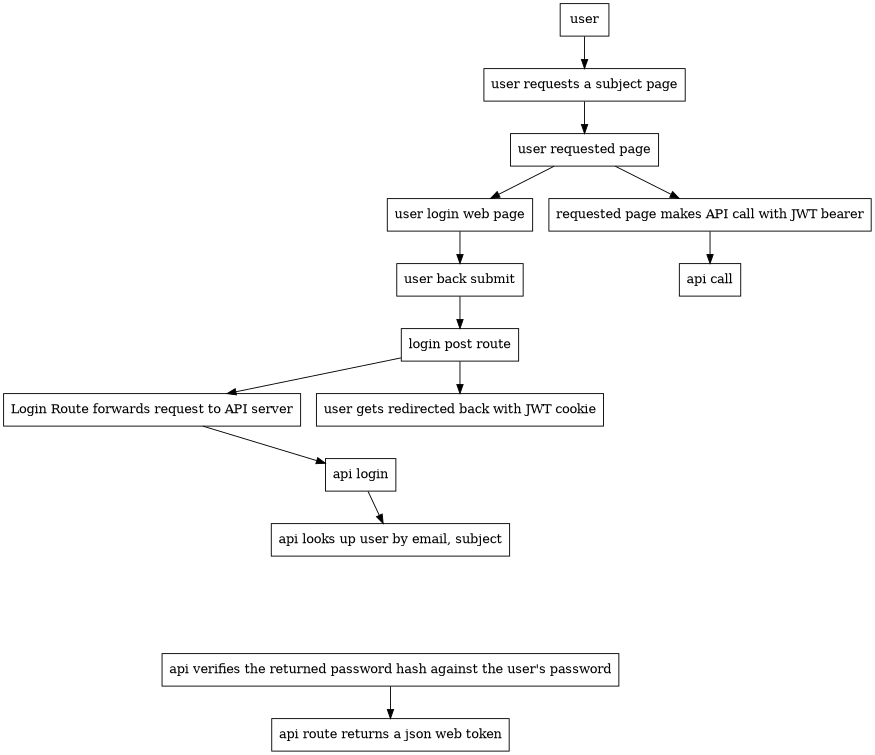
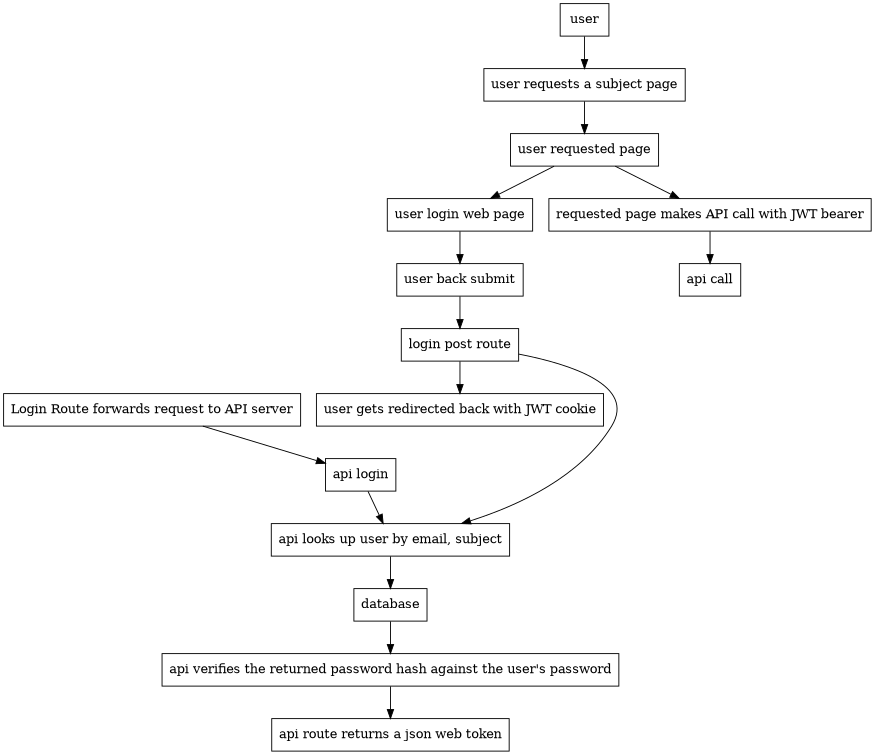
(318, 375) -> (601, 441)
none -> (390, 605)
